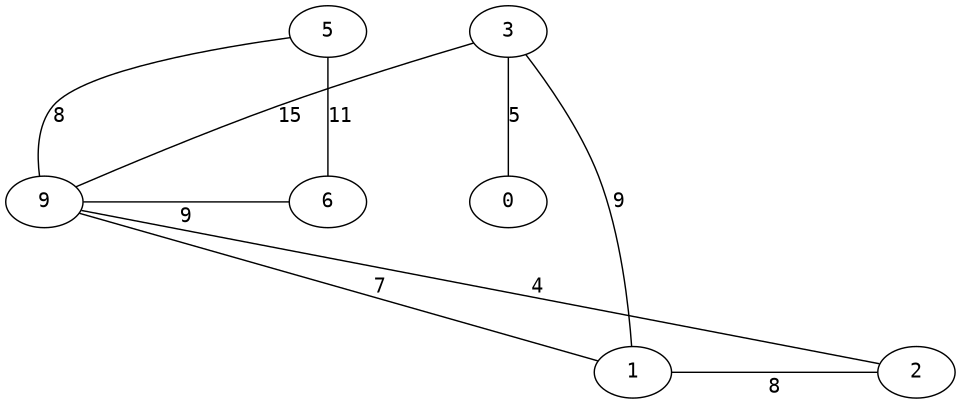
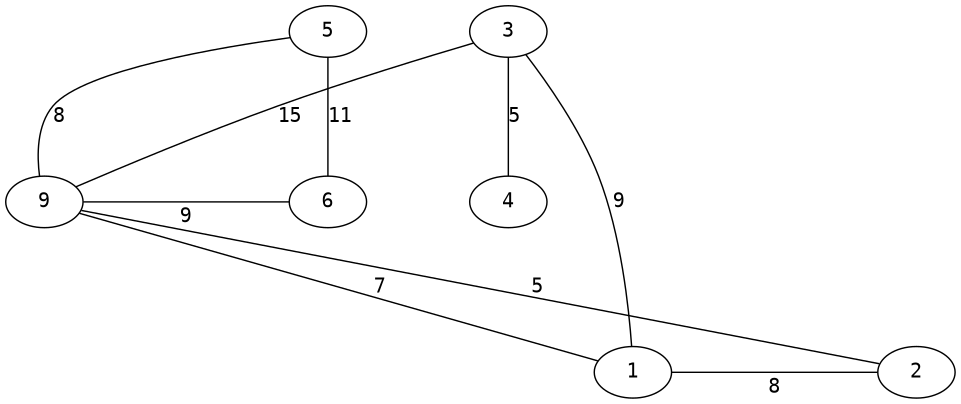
(508, 202) -> (508, 202)
(538, 287) -> (538, 287)
